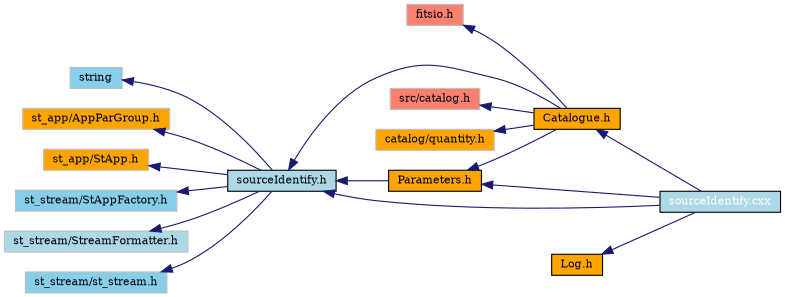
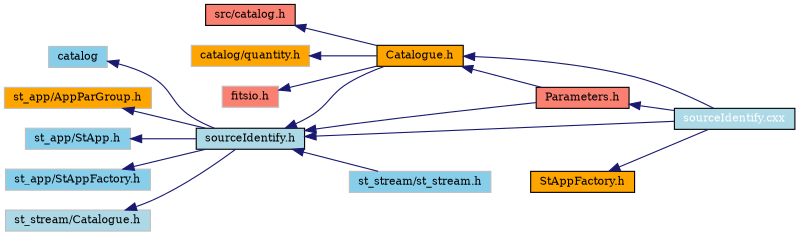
(96, 78) -> (78, 57)
(435, 99) -> (250, 15)
(518, 149) -> (507, 78)
(96, 160) -> (78, 139)
(435, 181) -> (583, 98)
(96, 201) -> (78, 180)
(226, 236) -> (341, 162)
(96, 242) -> (78, 221)
(577, 265) -> (583, 182)
